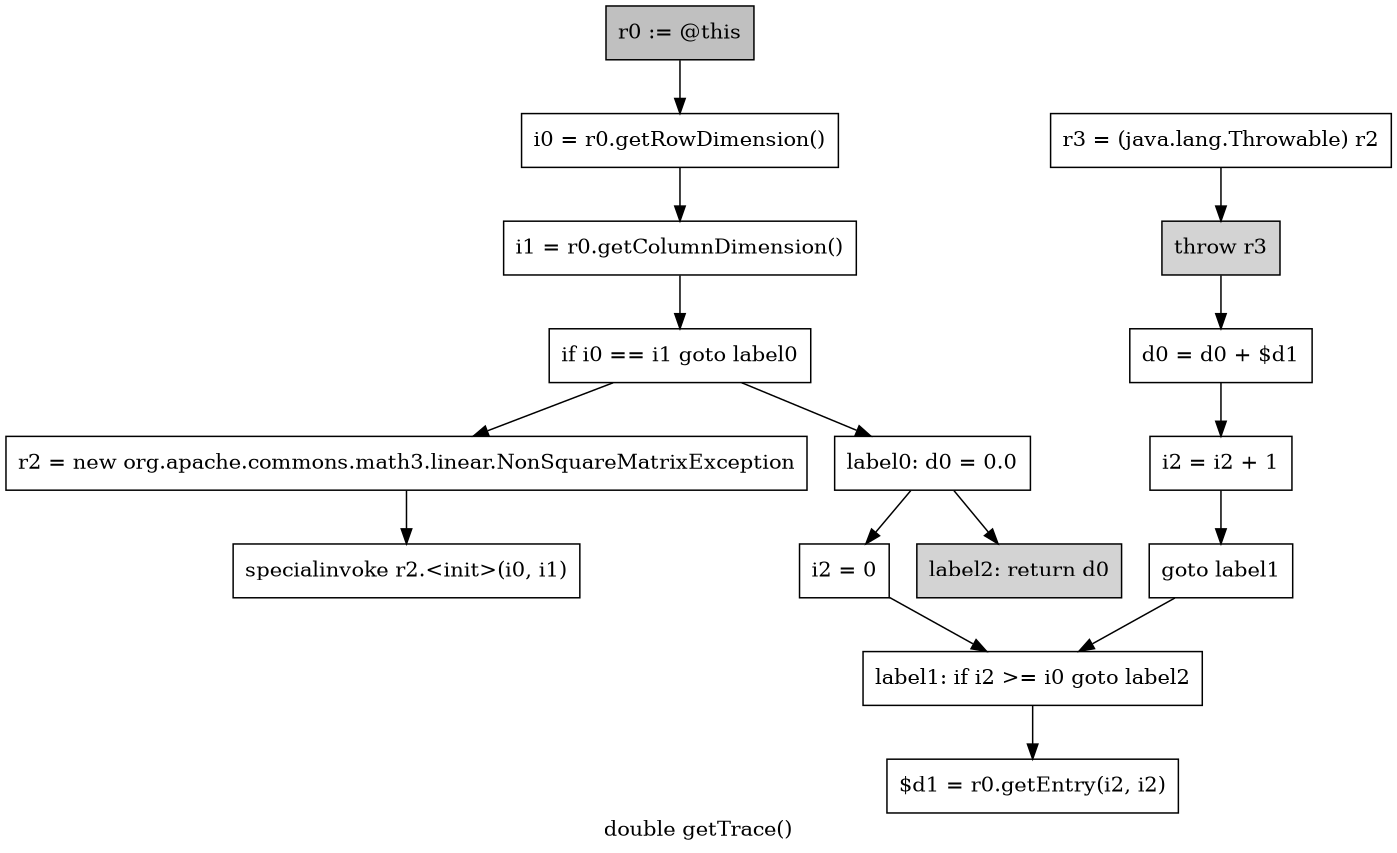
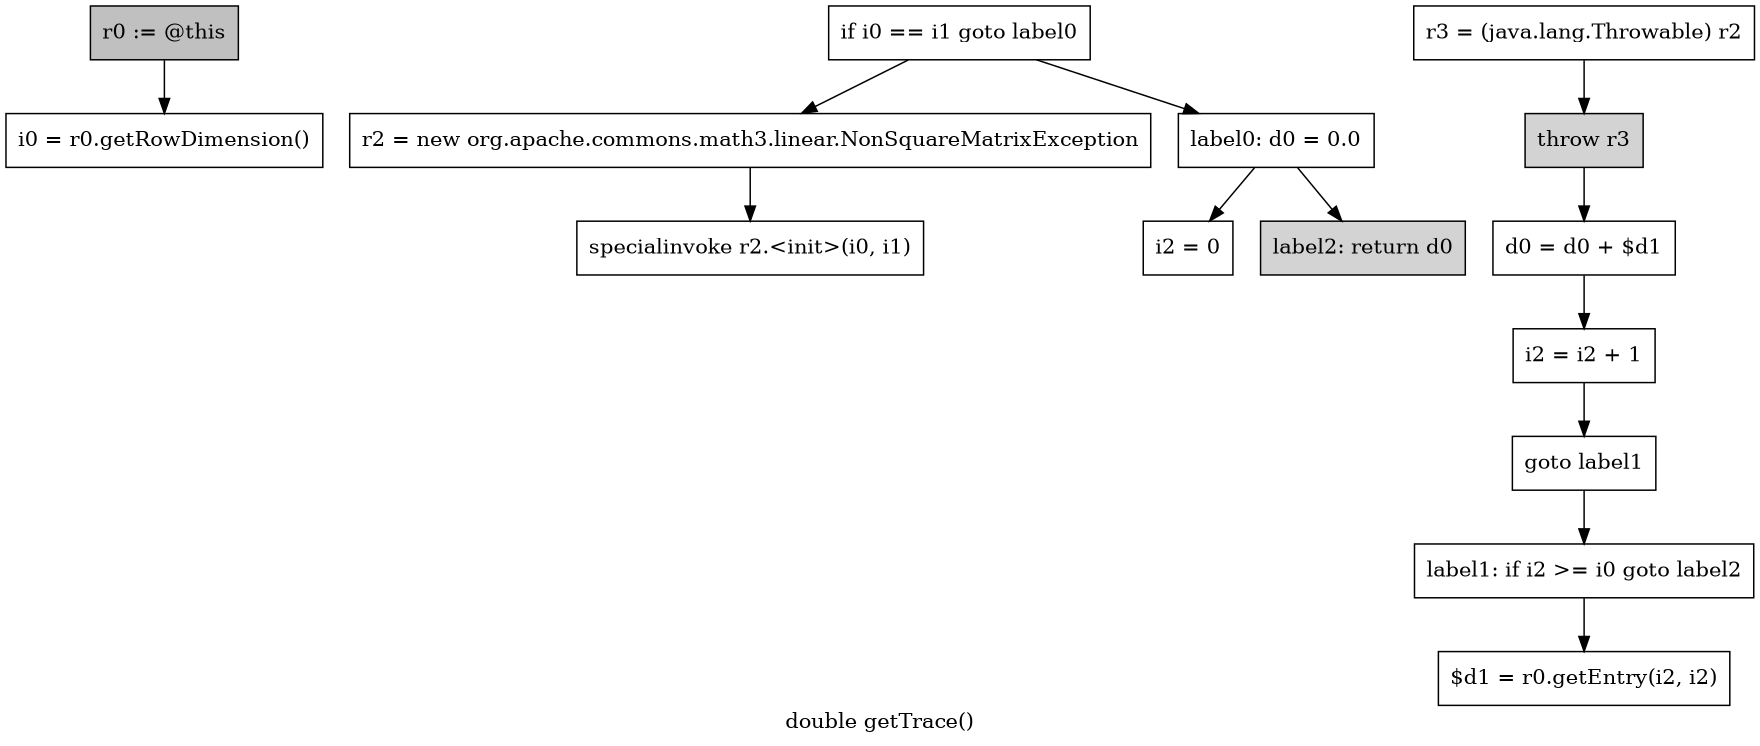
(680, 248) -> none
(931, 621) -> none
